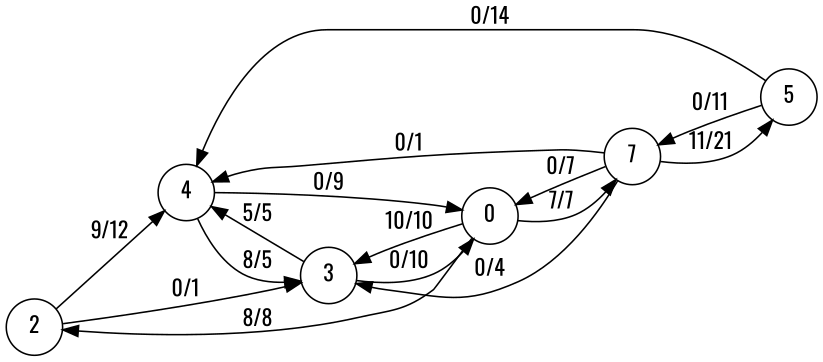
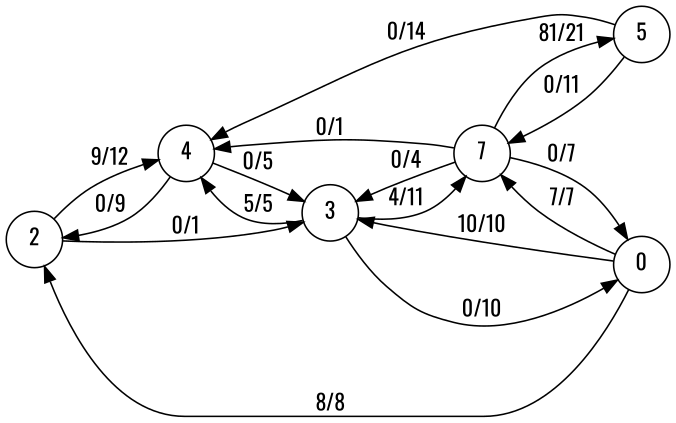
(711, 143) -> (562, 35)
(331, 196) -> (131, 217)
none -> (411, 216)
(257, 262) -> (258, 164)
